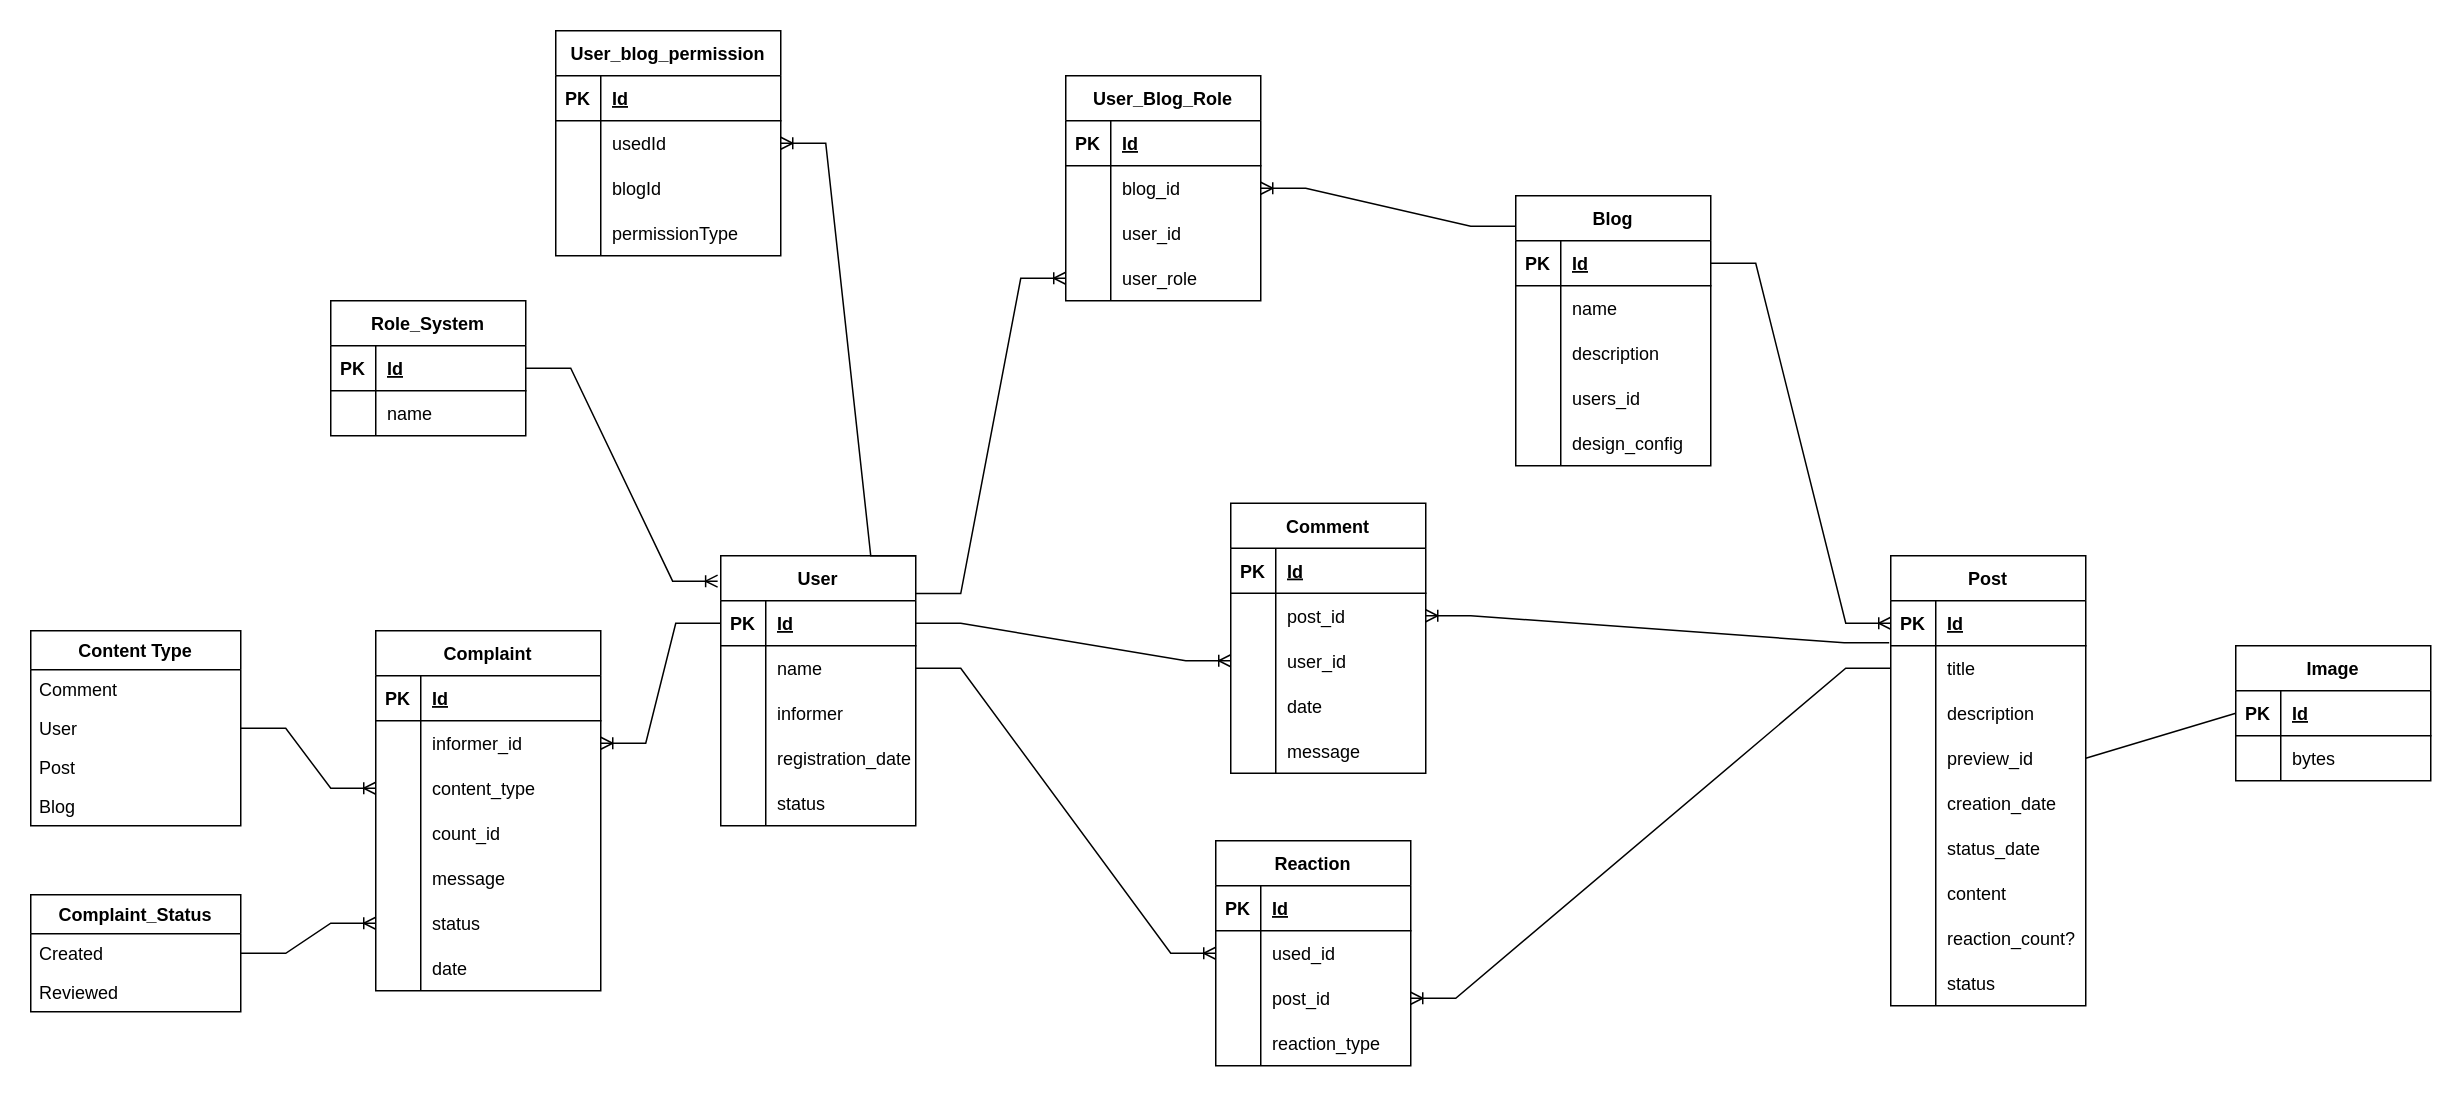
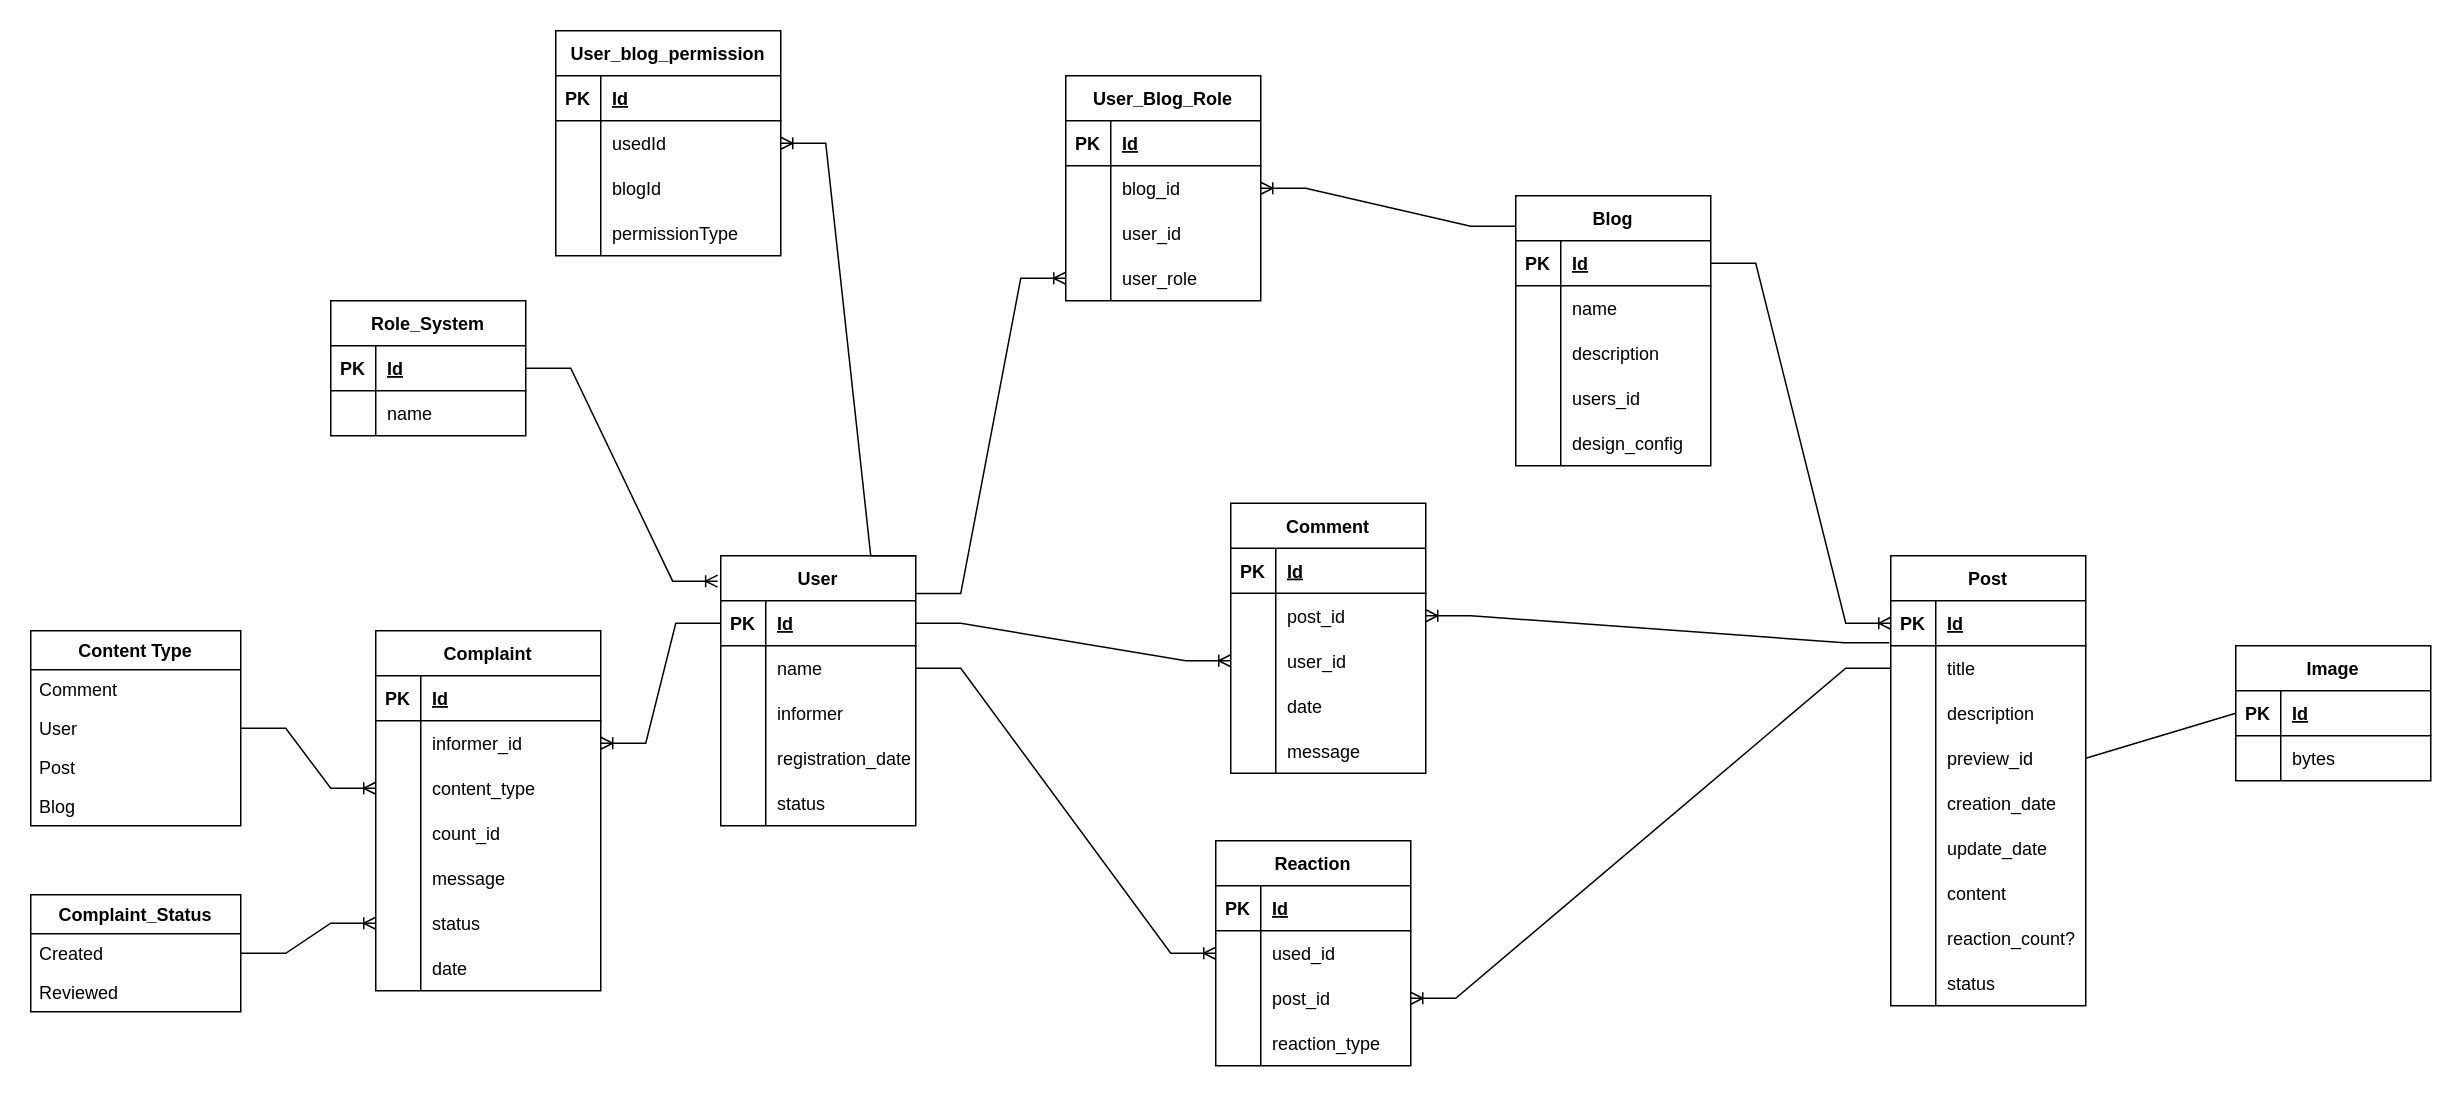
(2002, 849) -> (2002, 849)
